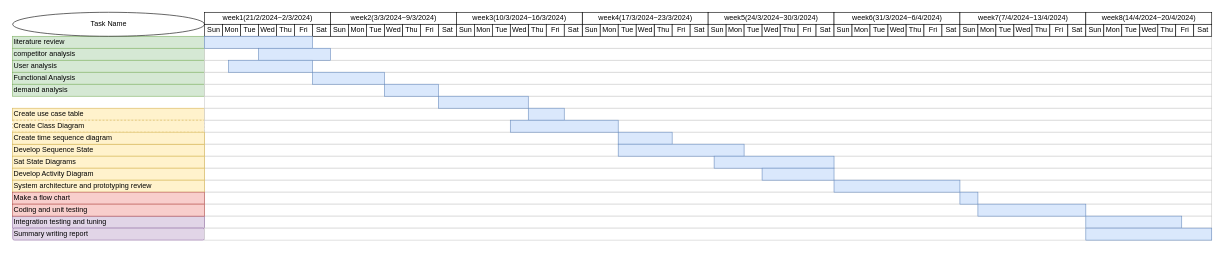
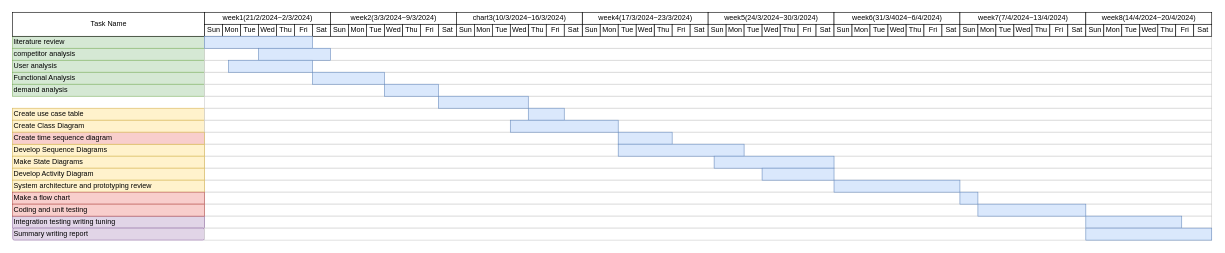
(520, 18) -> (520, 18)
(898, 18) -> (898, 18)
(108, 24) -> (108, 24)
(108, 126) -> (108, 126)
(108, 138) -> (108, 138)
(55, 150) -> (60, 150)
(47, 162) -> (49, 162)
(68, 222) -> (75, 222)
